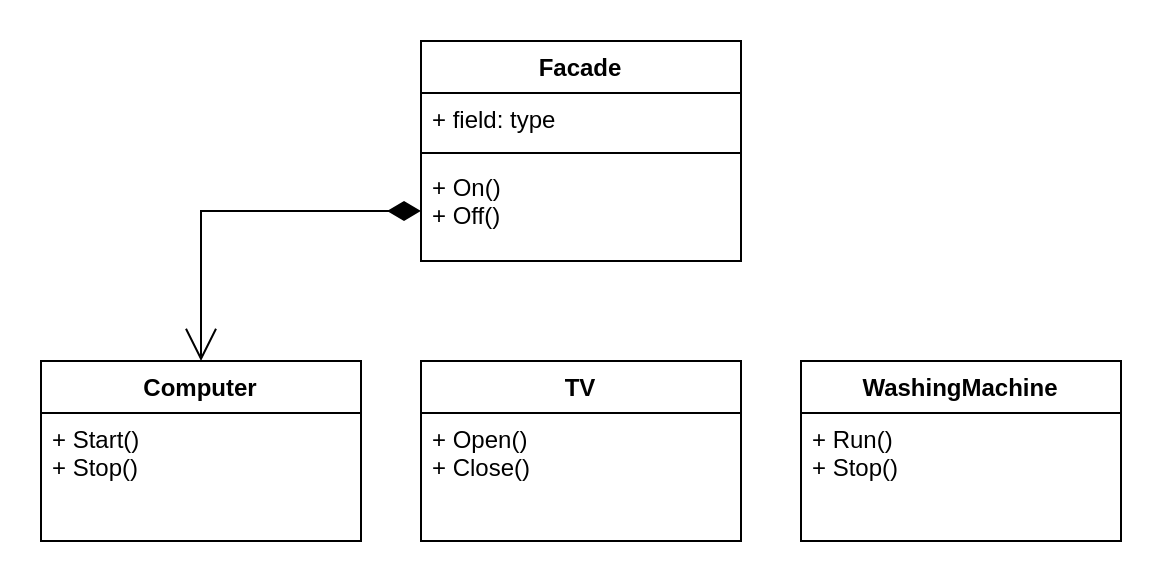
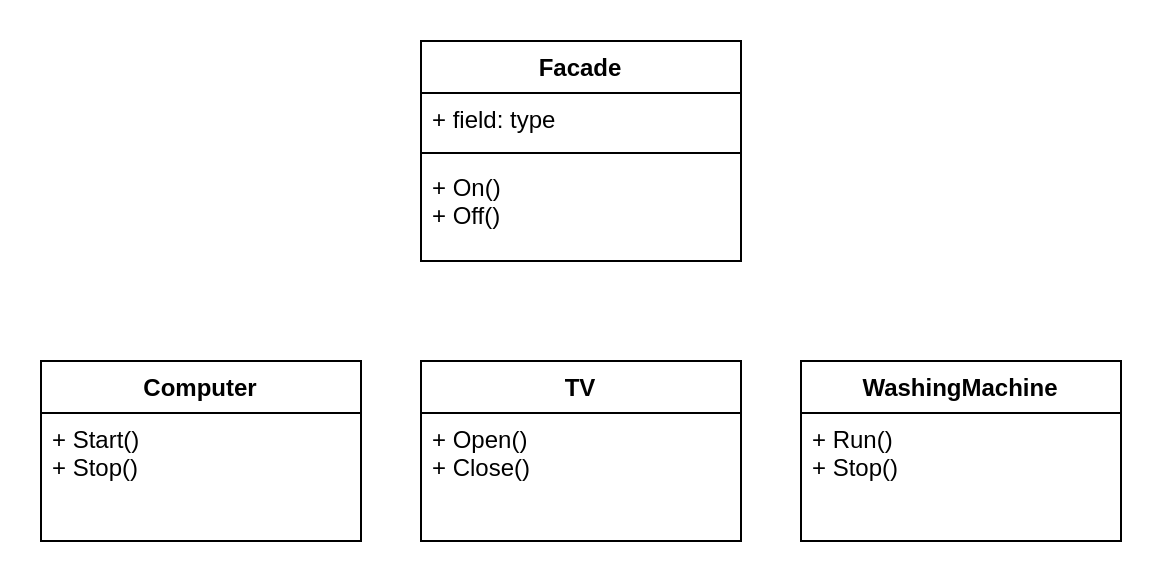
(223, 211) -> none
